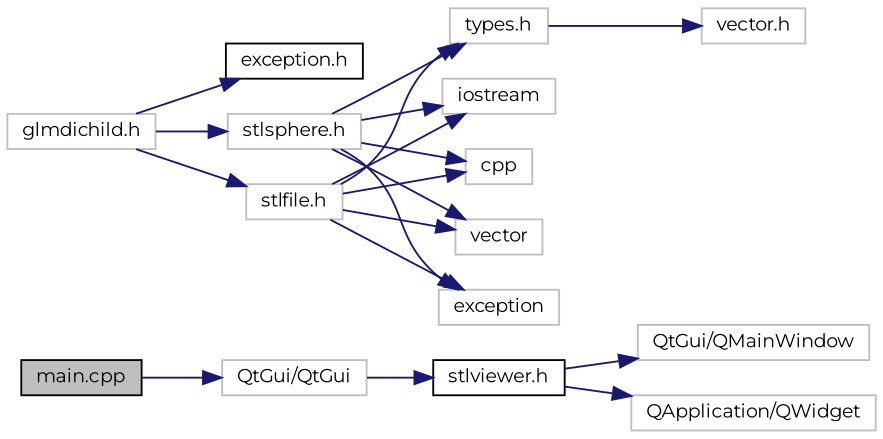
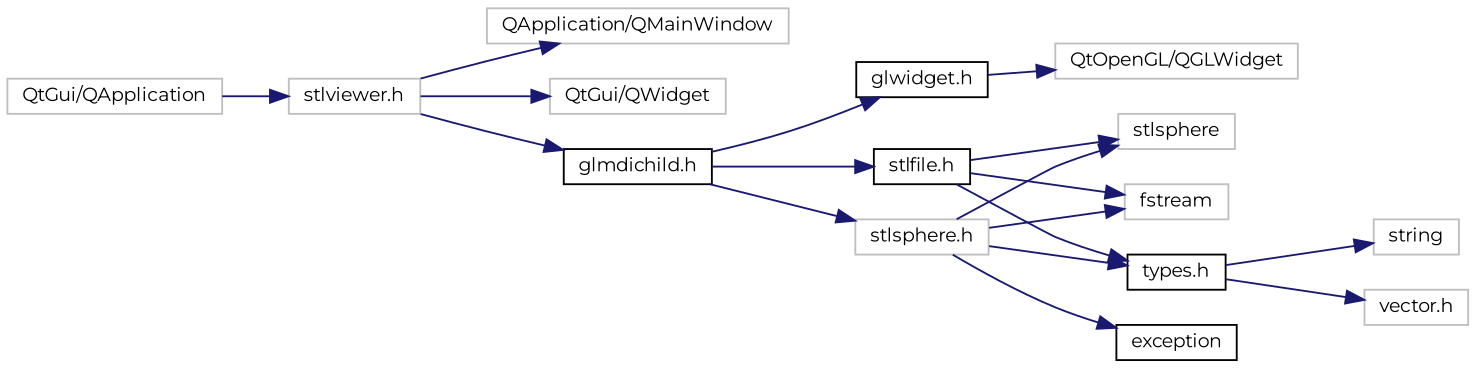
(499, 26) -> (1177, 272)
(294, 61) -> (922, 80)
none -> (1177, 61)
(499, 96) -> (1177, 131)
none -> (483, 130)
(81, 131) -> (638, 167)
(499, 167) -> (1177, 202)
(294, 202) -> (922, 167)
(499, 237) -> none
none -> (1416, 237)
(389, 250) -> none
(499, 307) -> (1177, 343)
(754, 343) -> (638, 26)
(81, 378) -> none
(294, 378) -> (115, 96)
(499, 378) -> (355, 96)
(754, 413) -> (638, 96)
